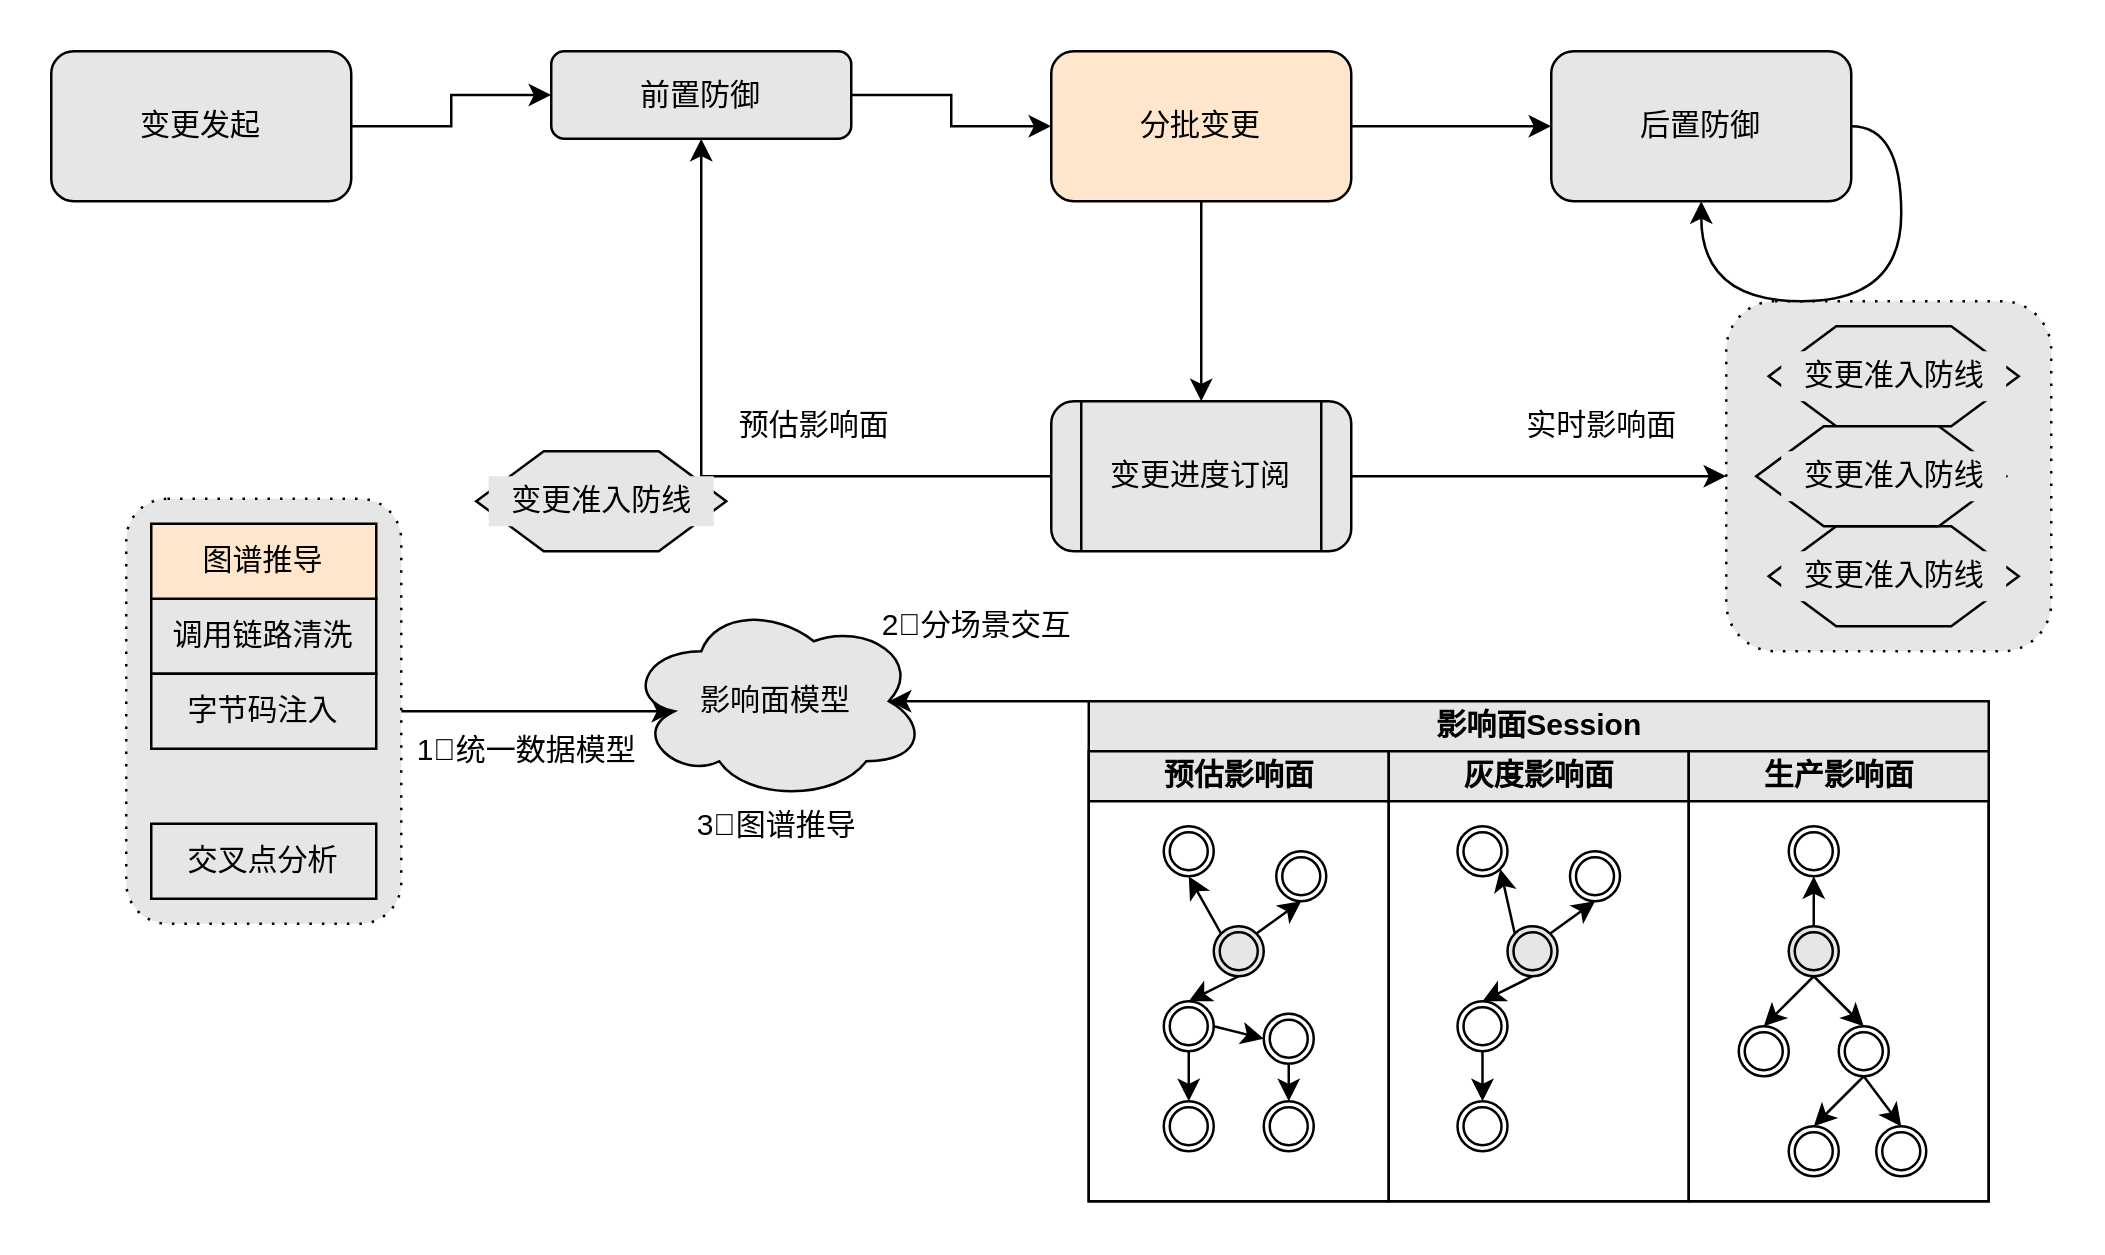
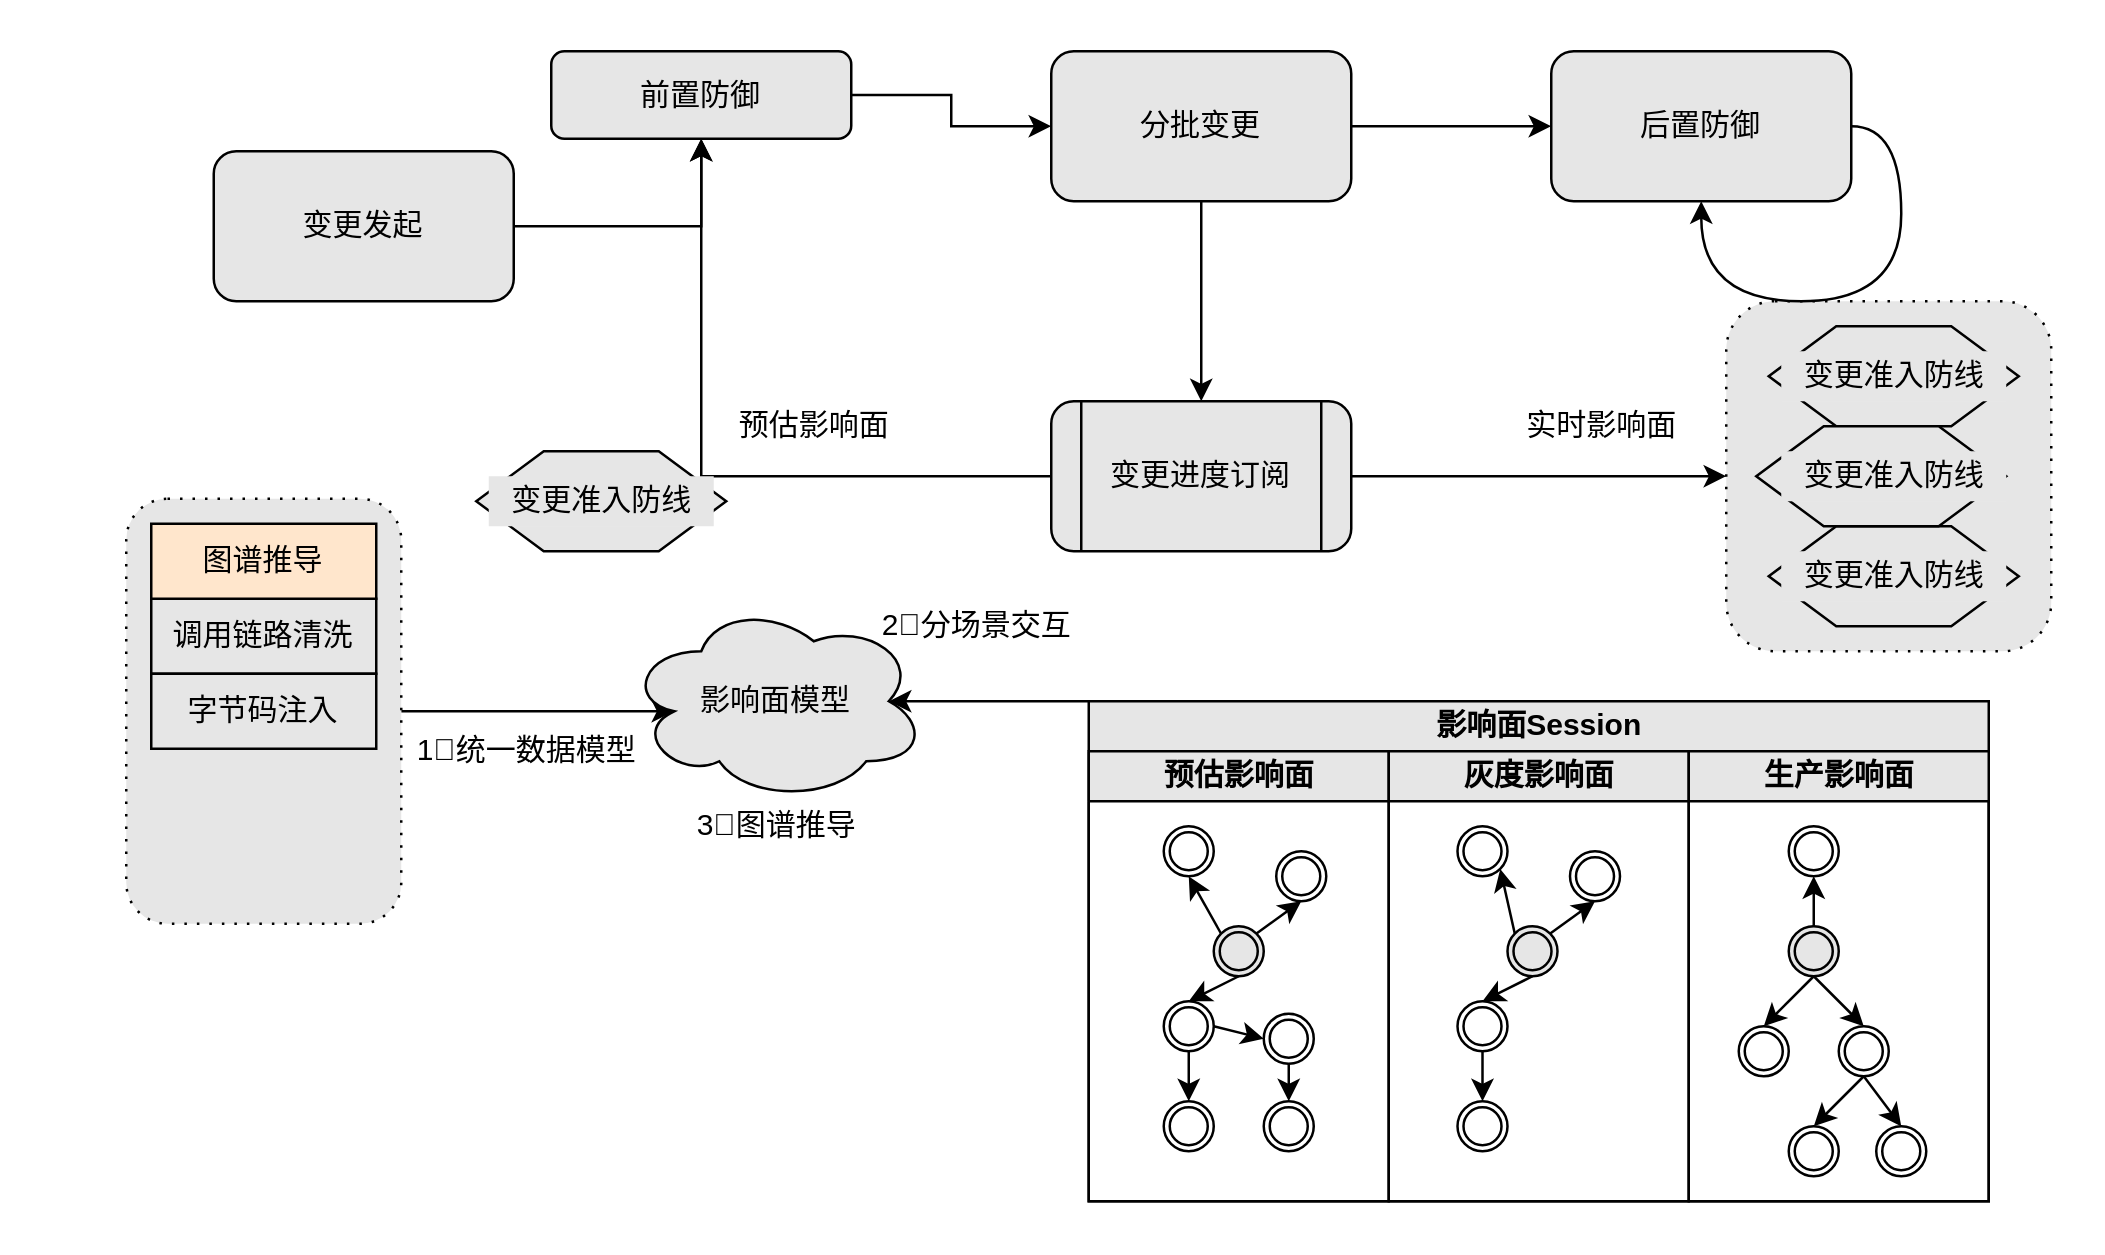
(201, 126) -> (364, 226)
(1201, 126) -> (1201, 126)
(264, 861) -> none
